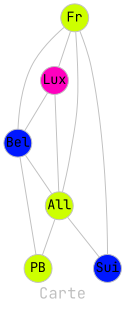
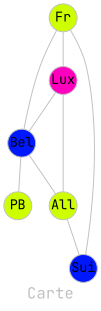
(77, 113) -> none
(49, 237) -> none
